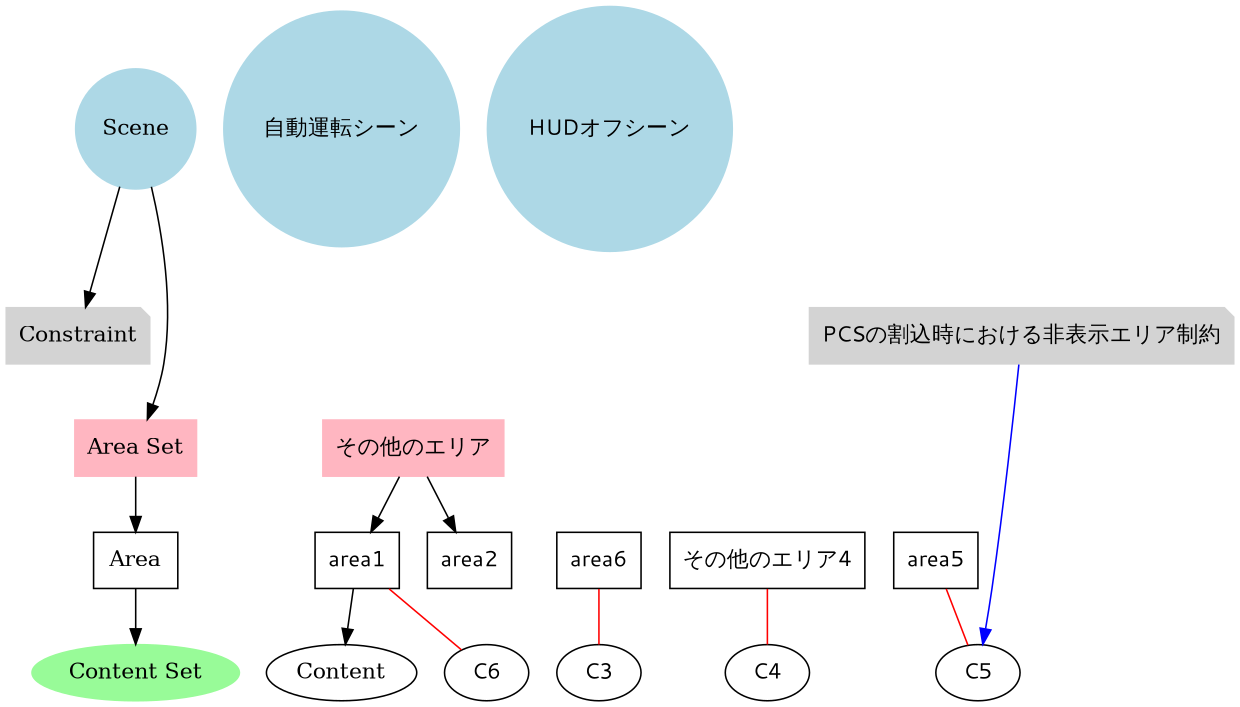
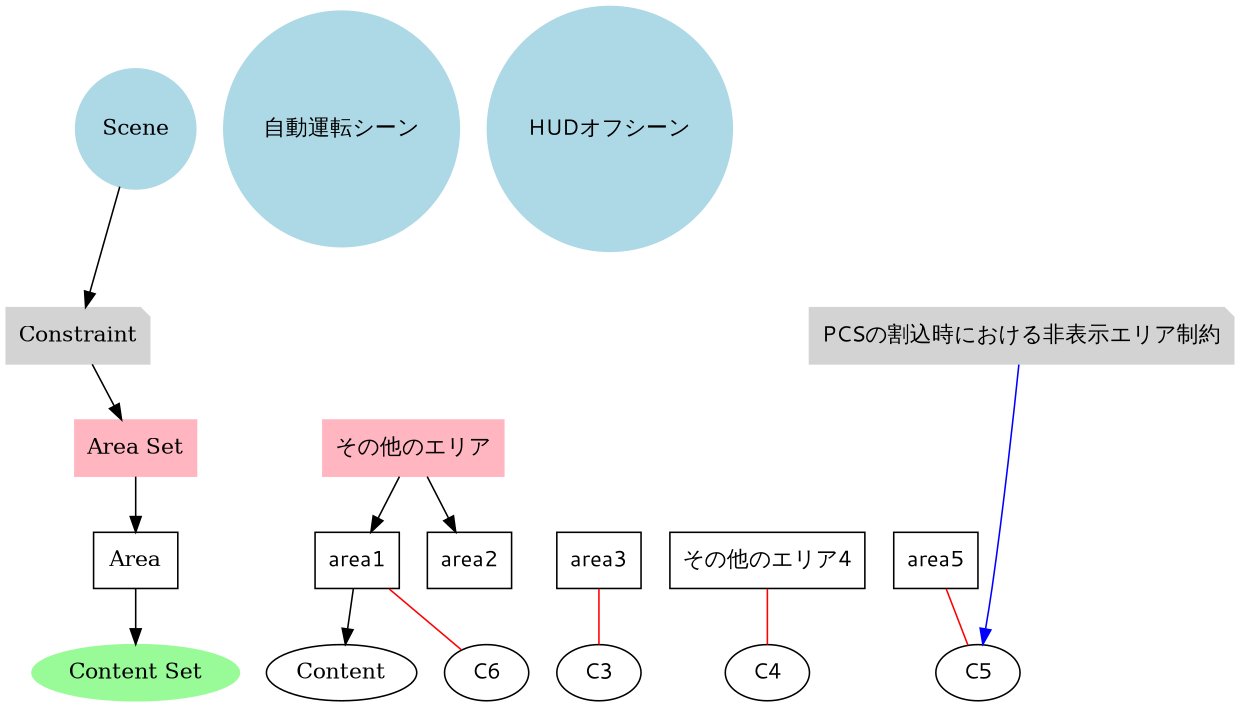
(167, 296) -> (103, 385)
(599, 560) -> (599, 560)
